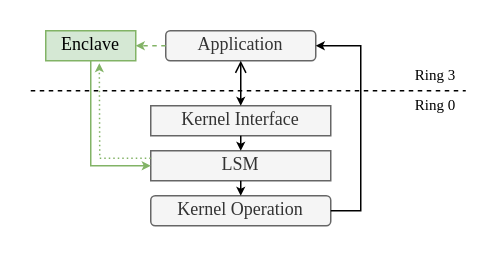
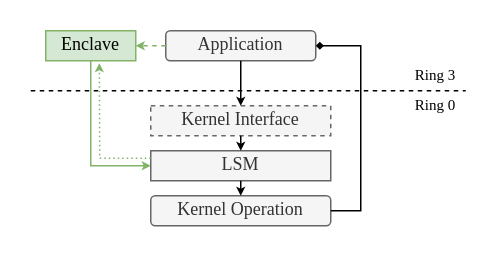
(324, 46) -> (324, 46)
(241, 68) -> (241, 66)
(241, 121) -> (241, 121)
